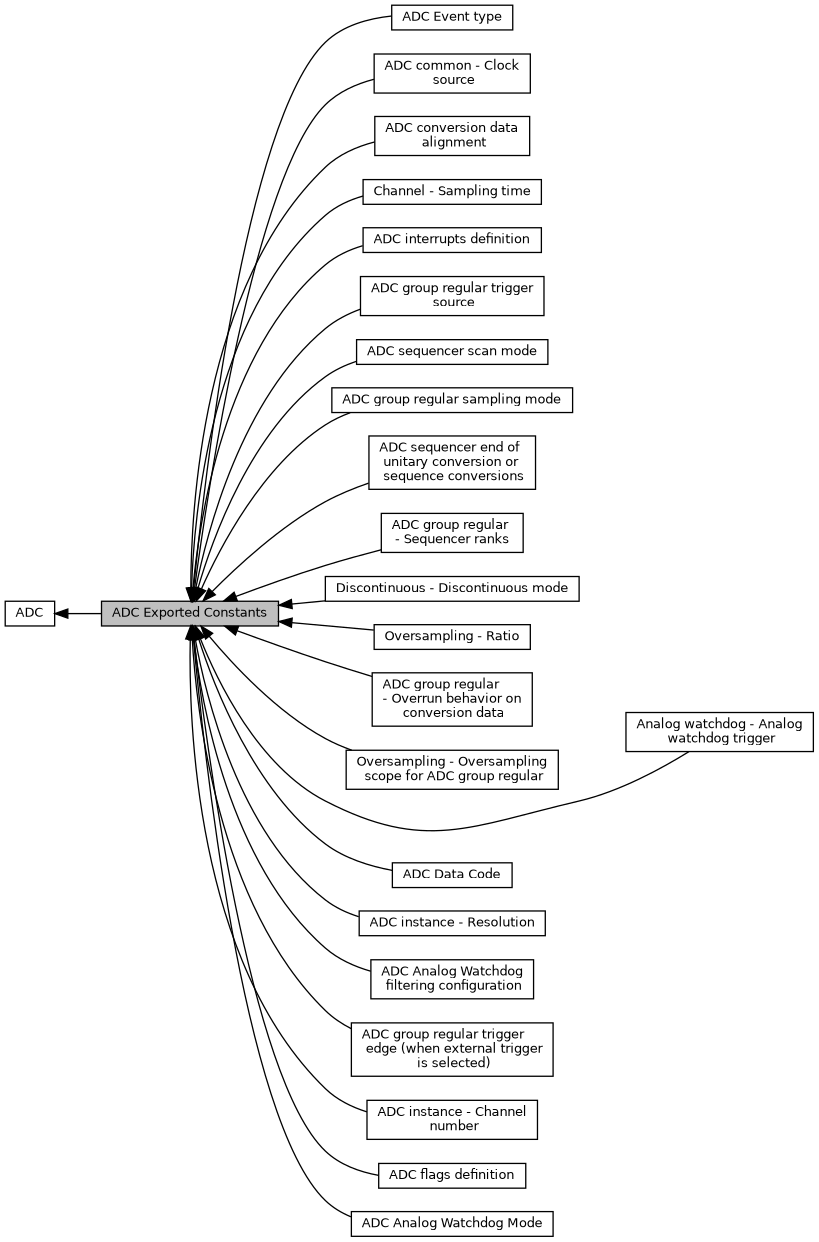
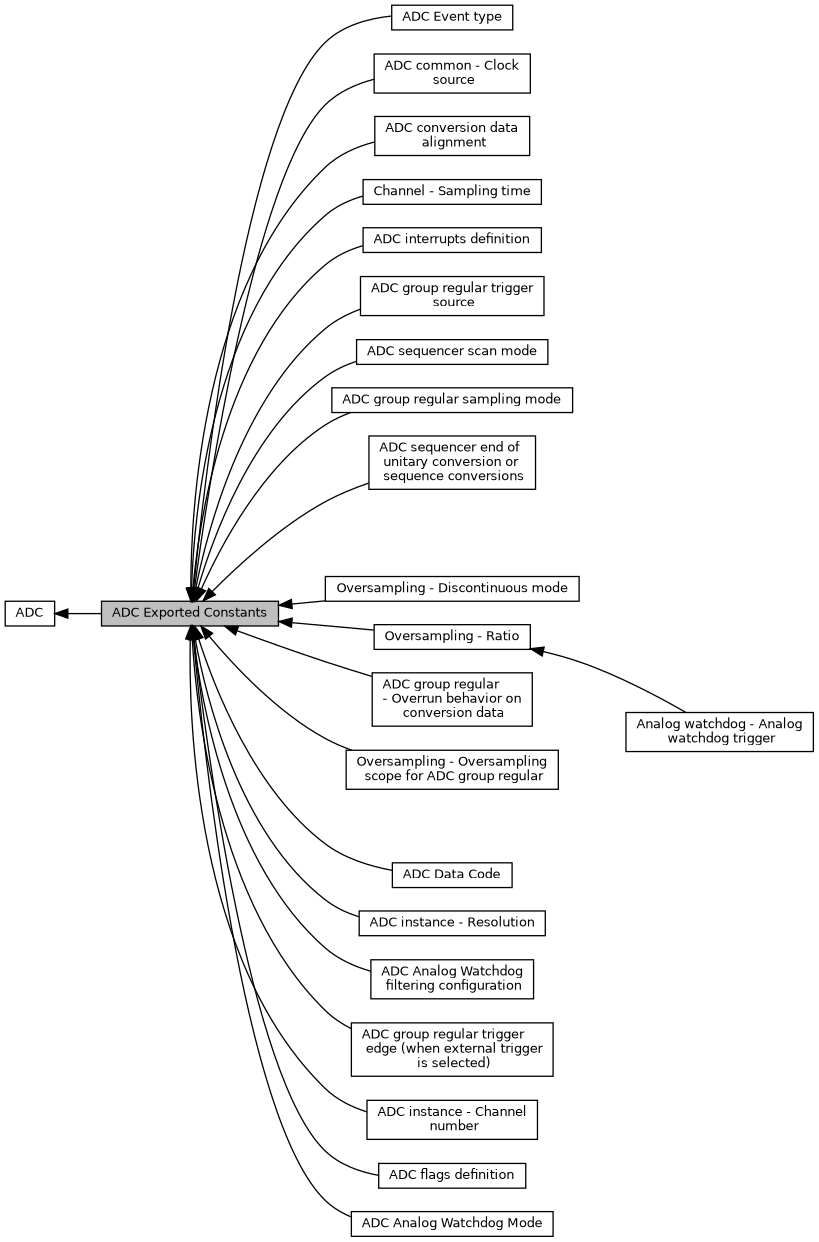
(452, 533) -> none
(452, 589) -> (452, 589)
(407, 829) -> (617, 677)
